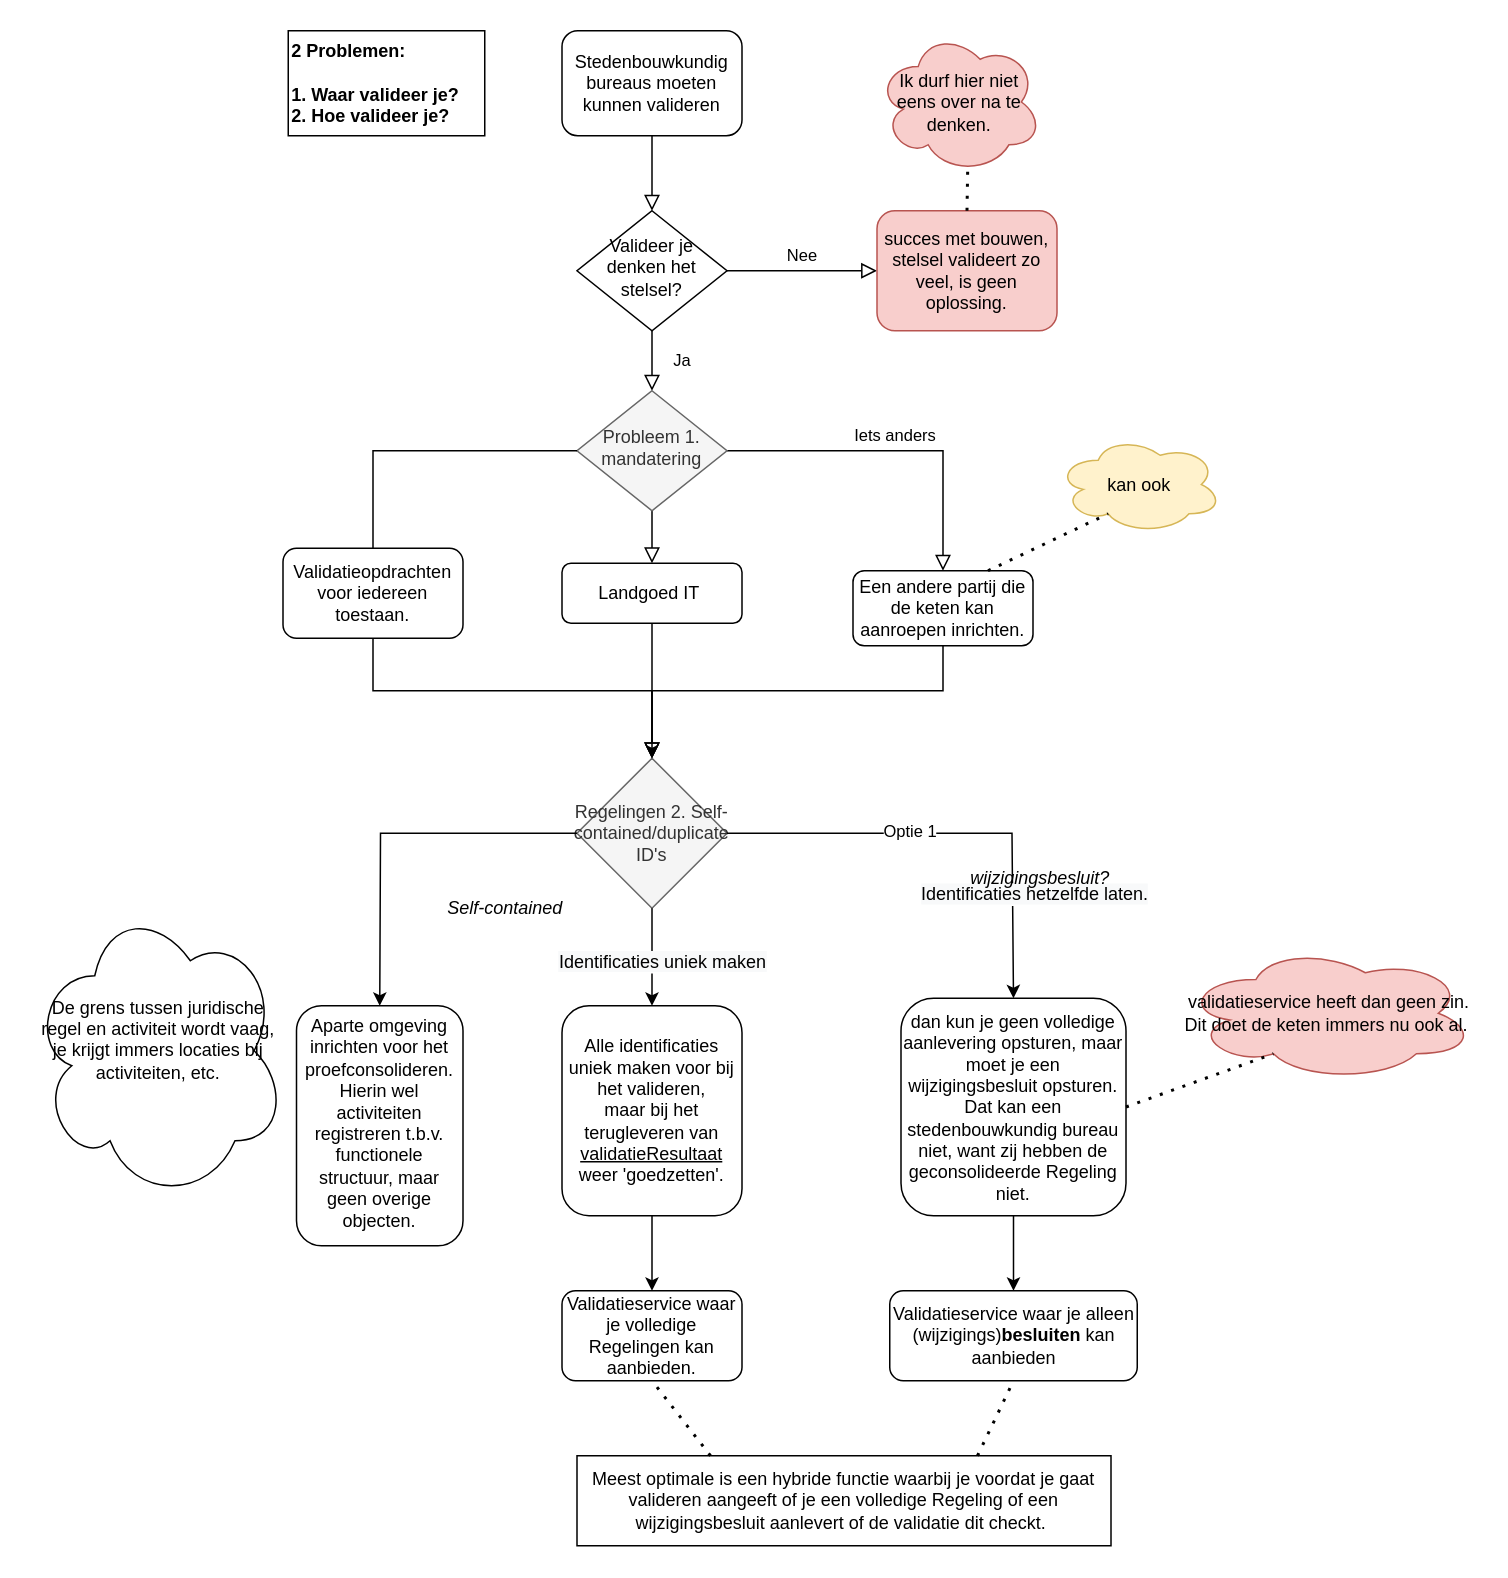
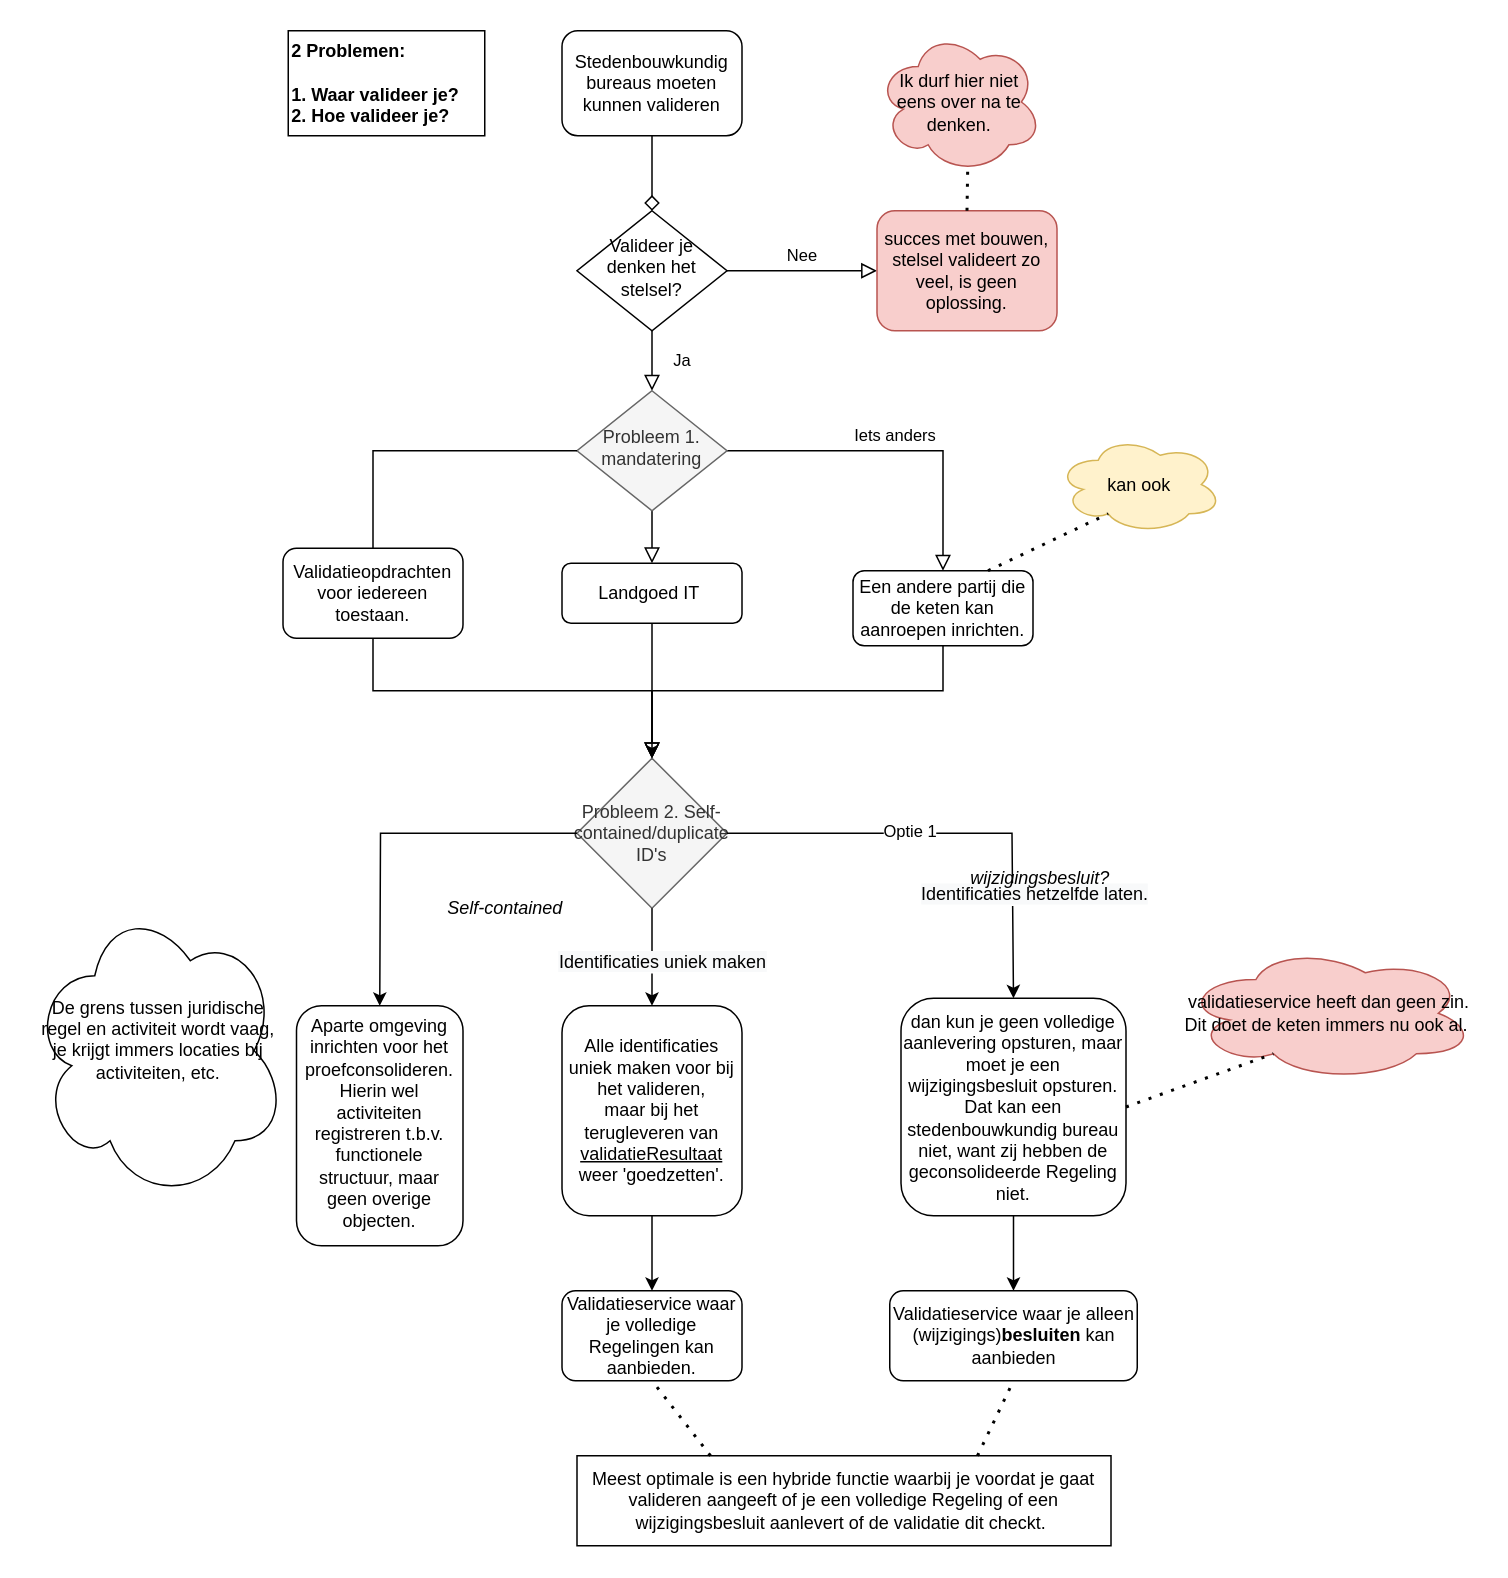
(652, 194) -> (652, 194)
(652, 833) -> (652, 833)
